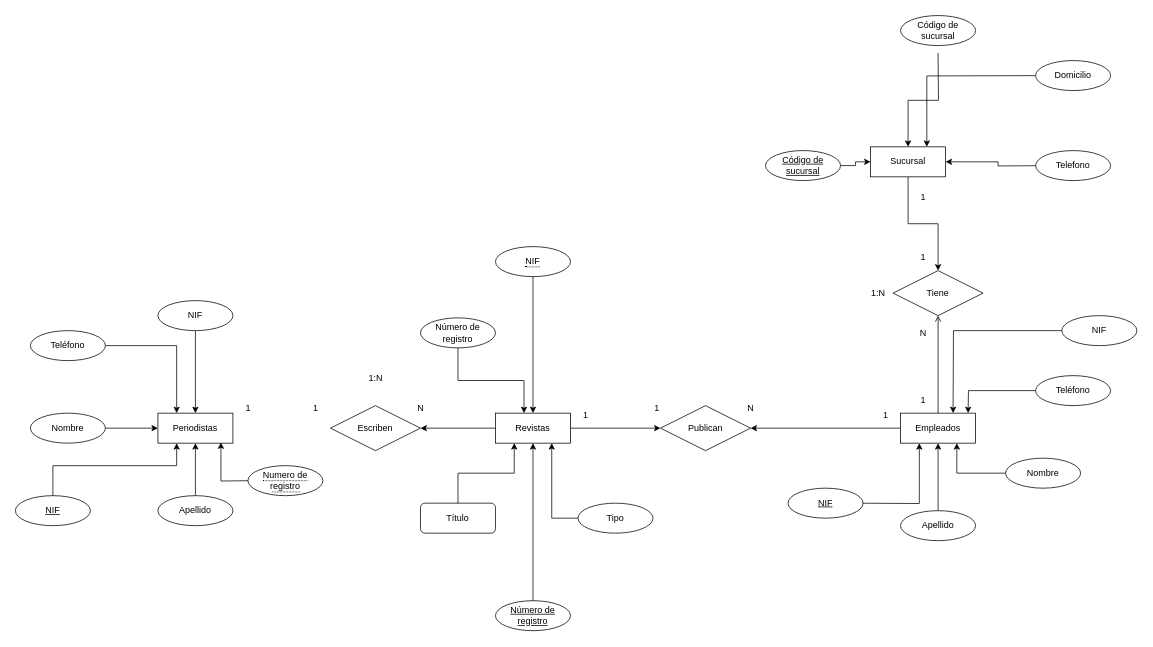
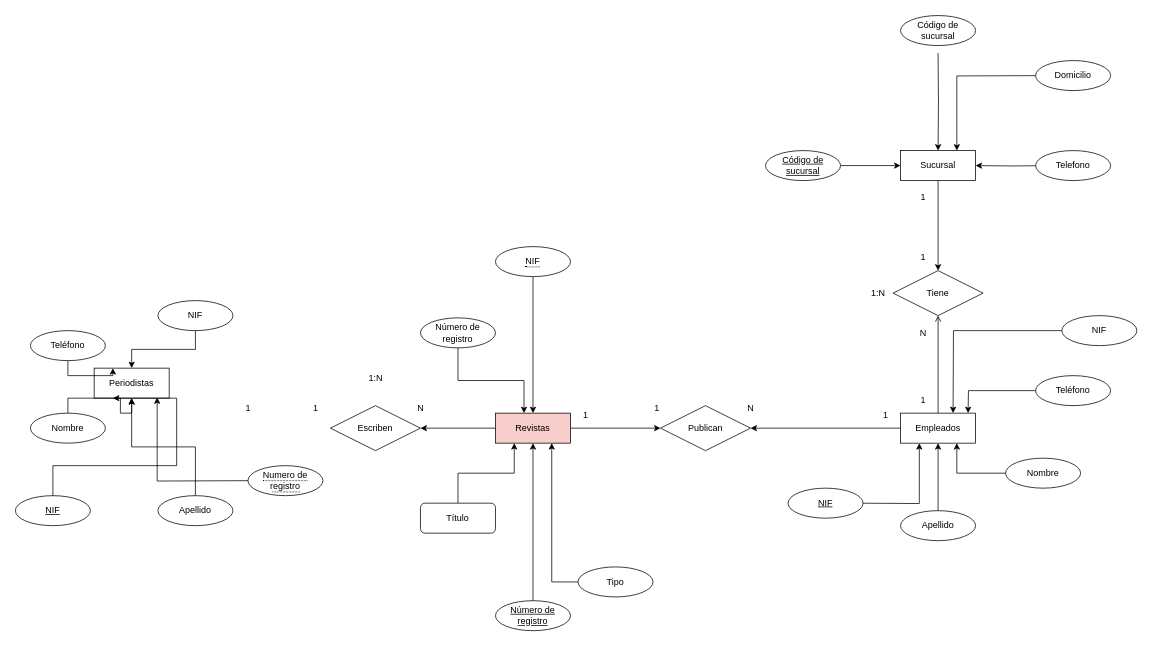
(908, 162) -> (938, 165)
(195, 428) -> (132, 383)
(533, 428) -> (533, 428)
(615, 518) -> (615, 582)
